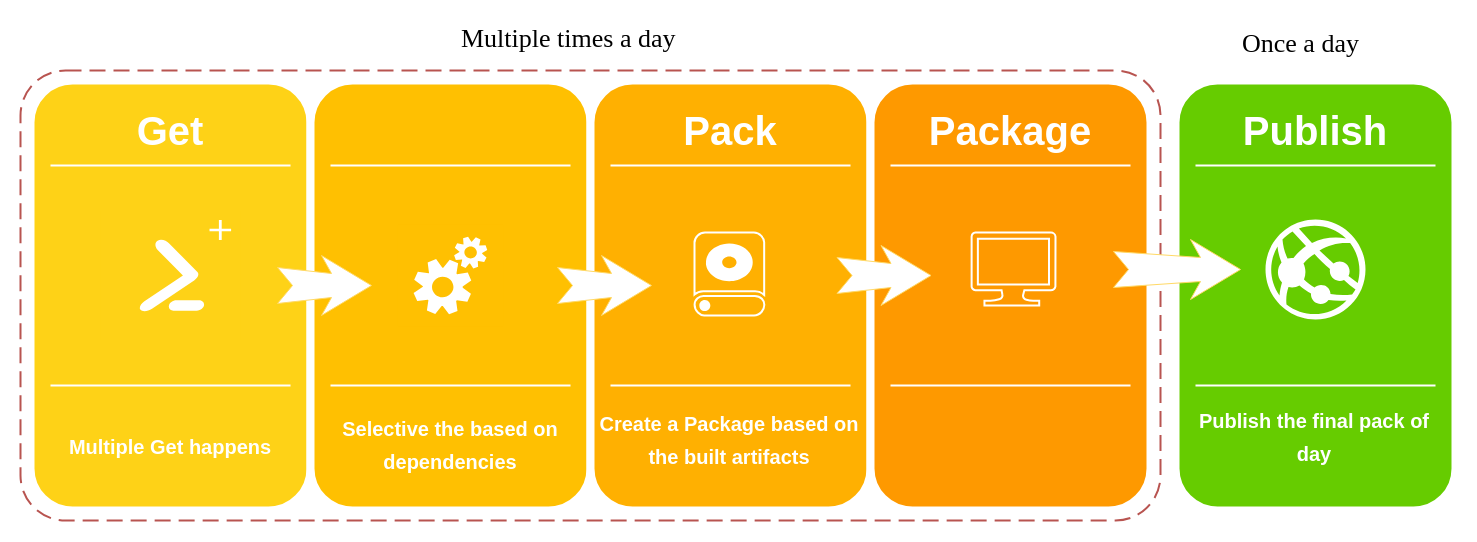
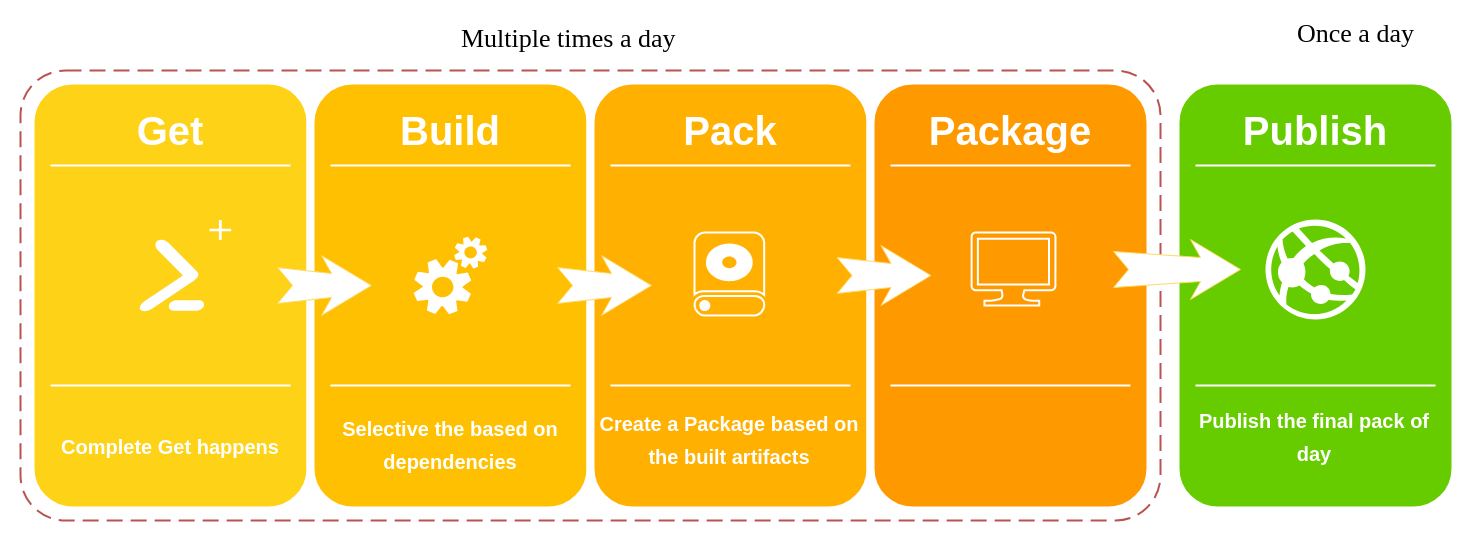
(1311, 41) -> (1366, 31)
none -> (451, 131)
(171, 446) -> (171, 446)
